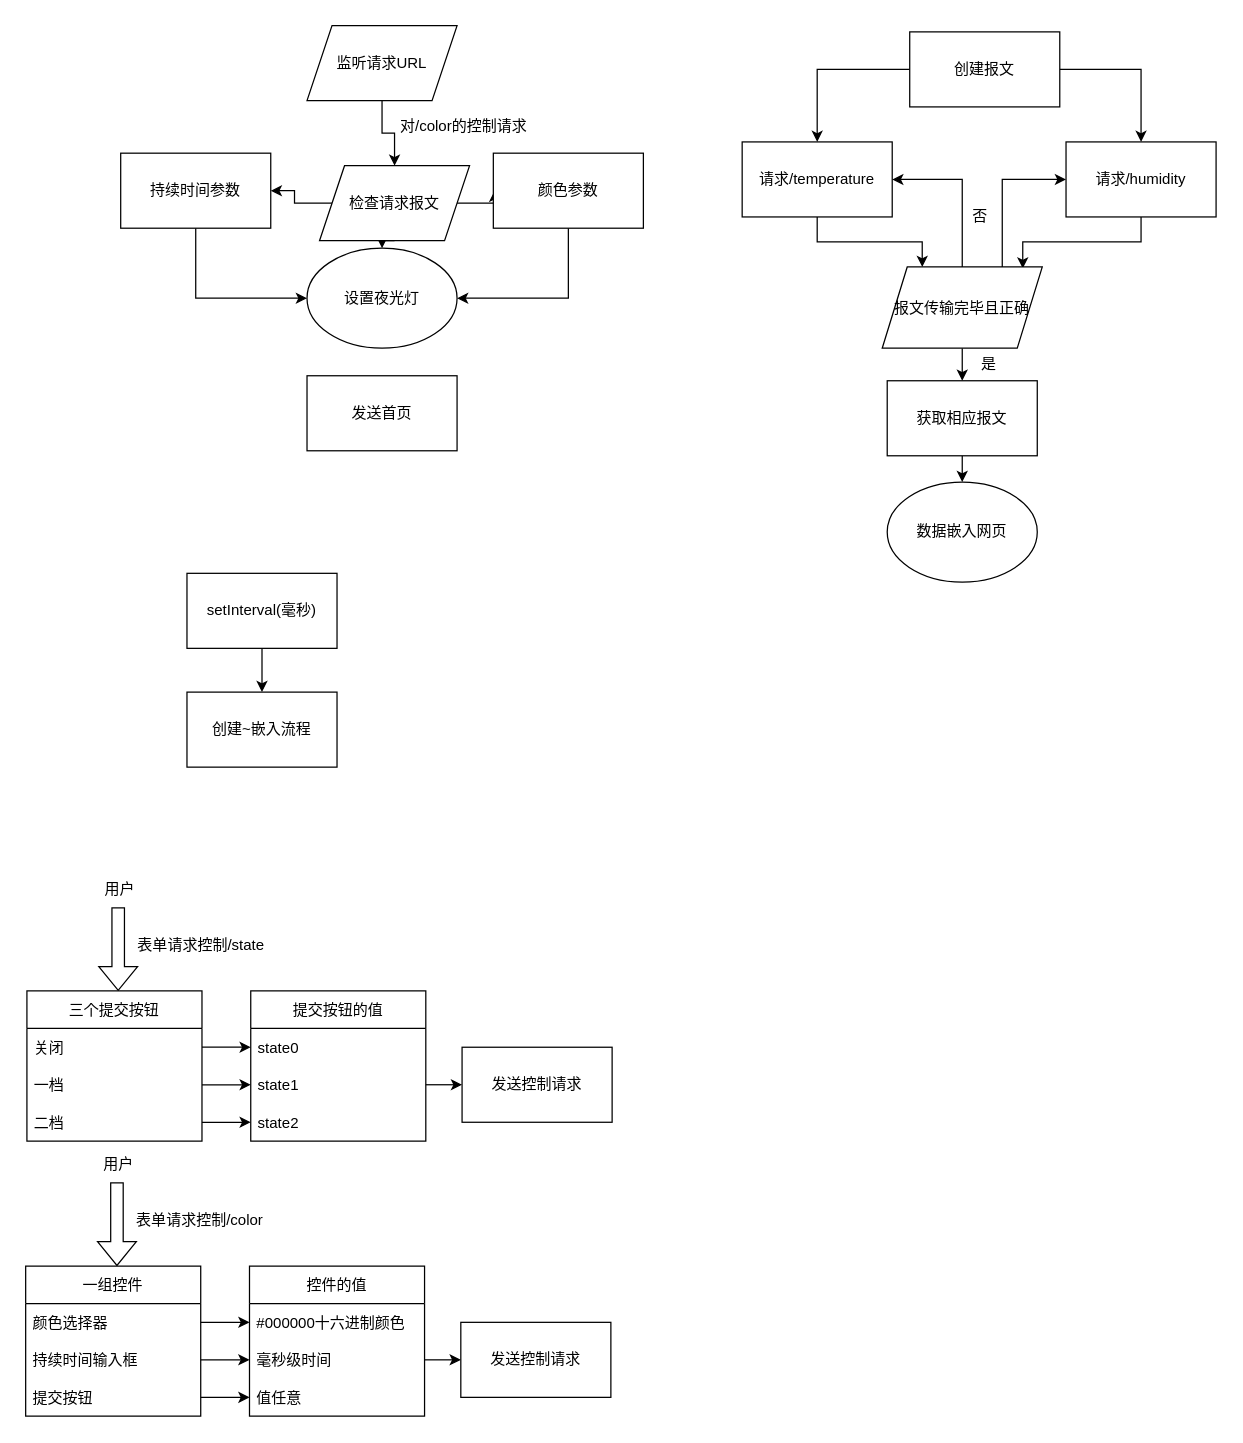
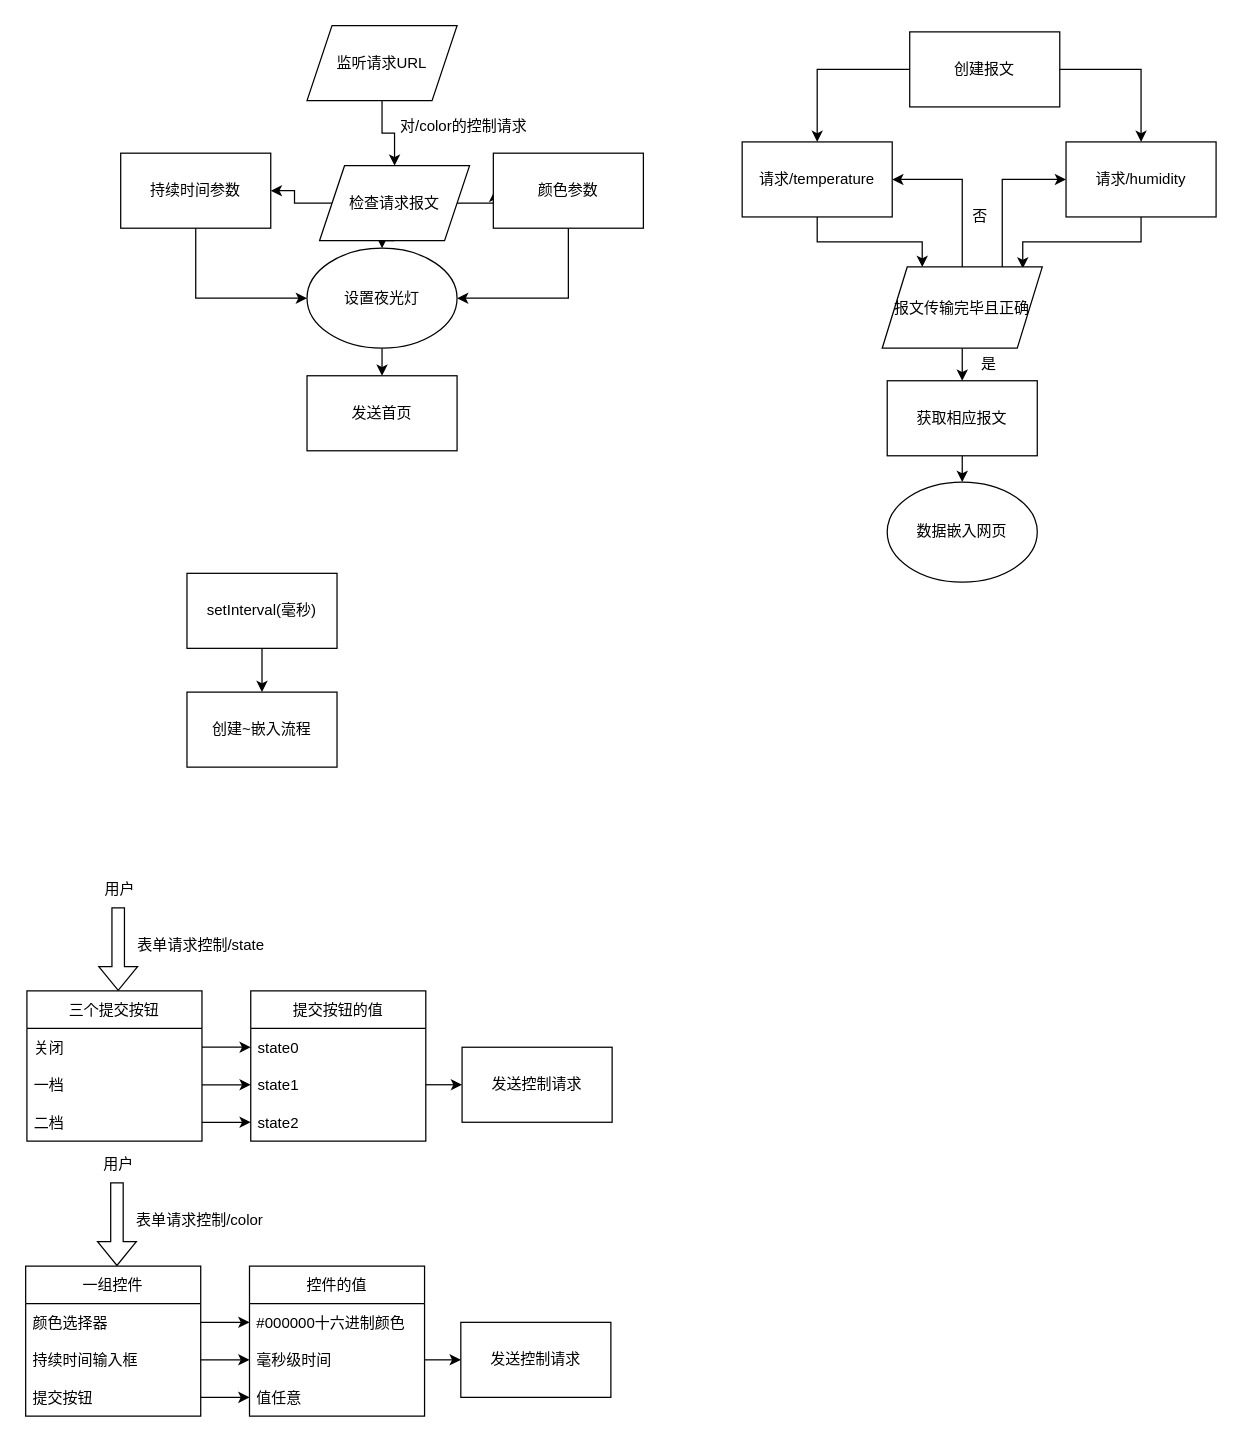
none -> (382, 366)
